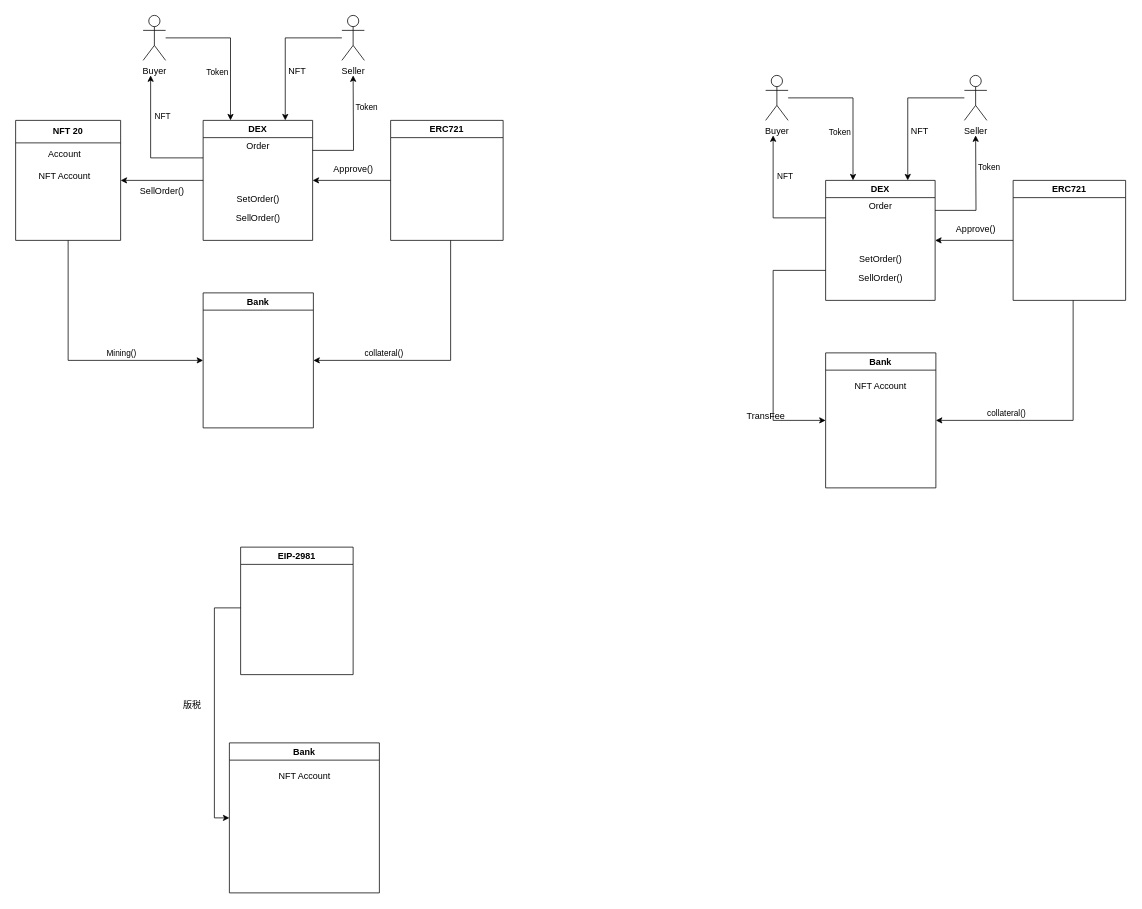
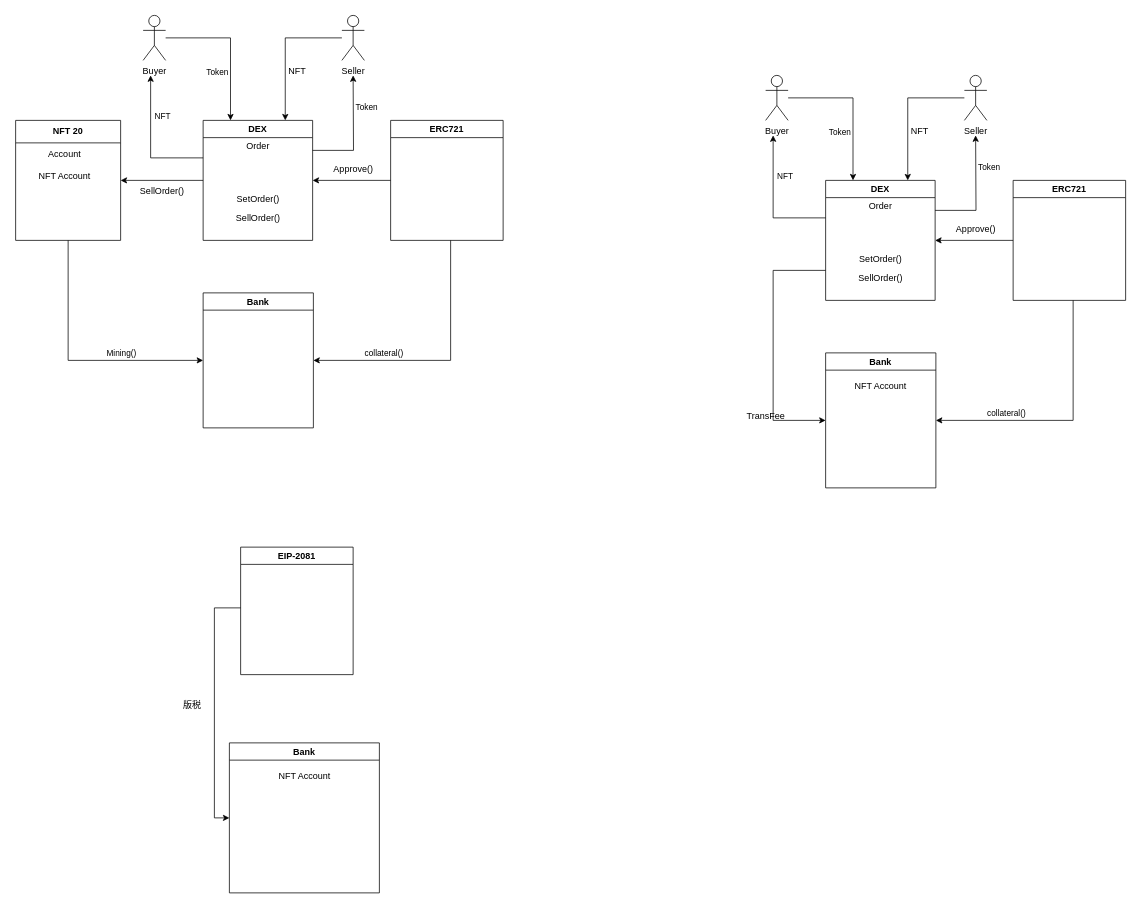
(297, 556) -> (297, 556)
